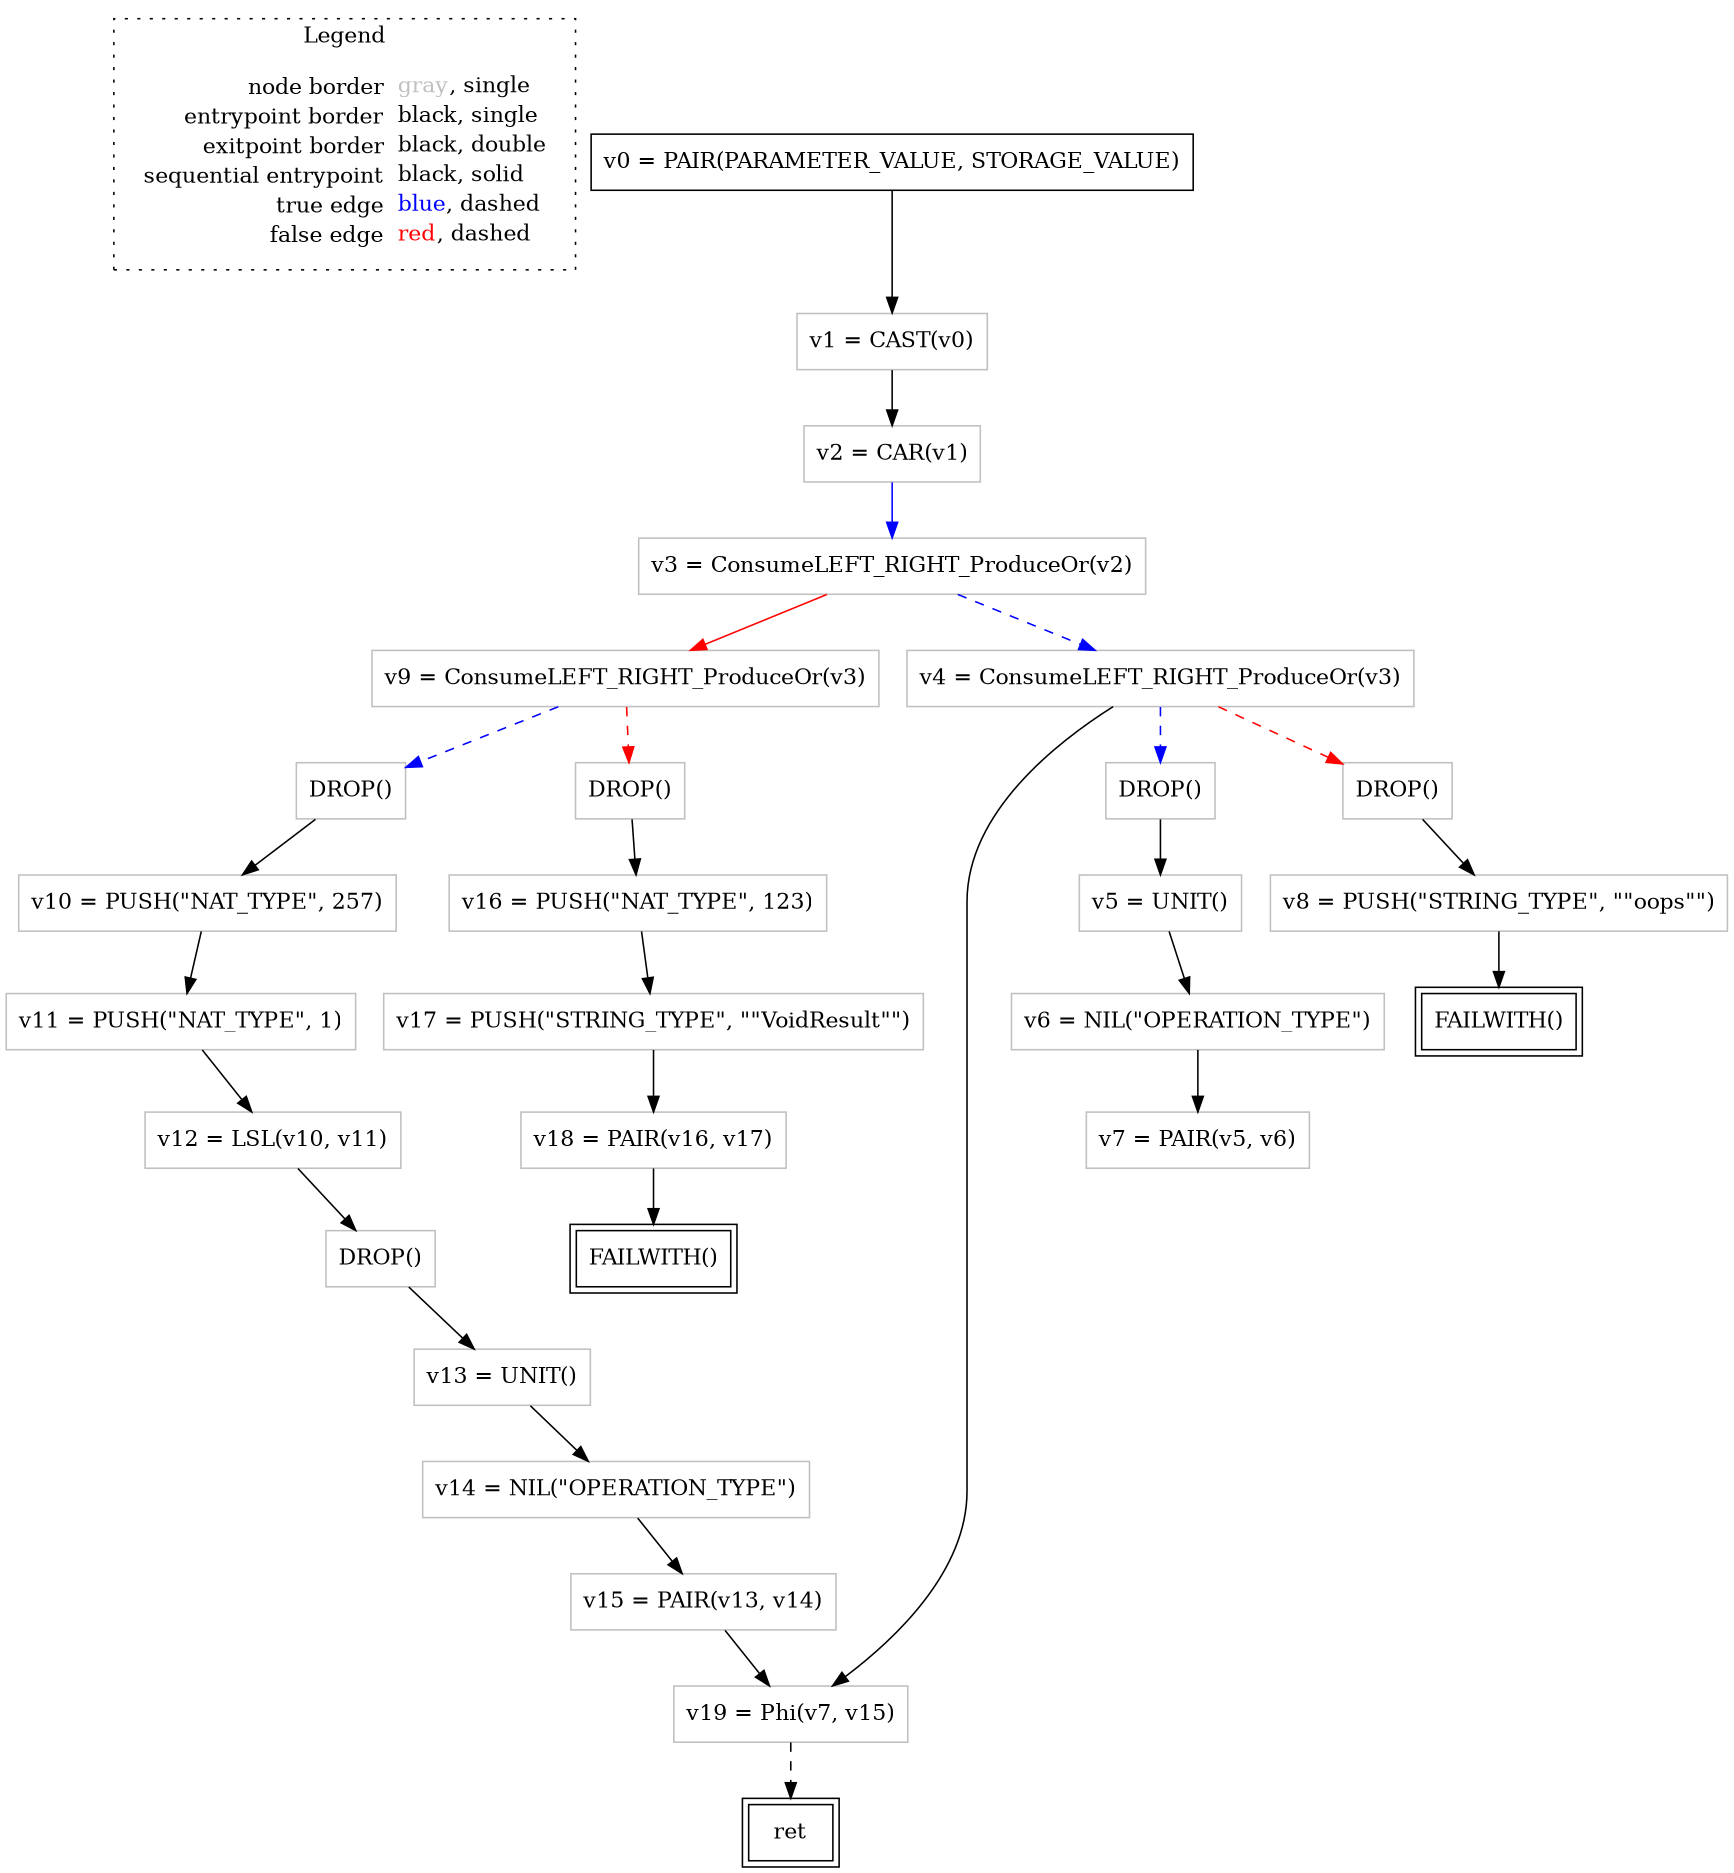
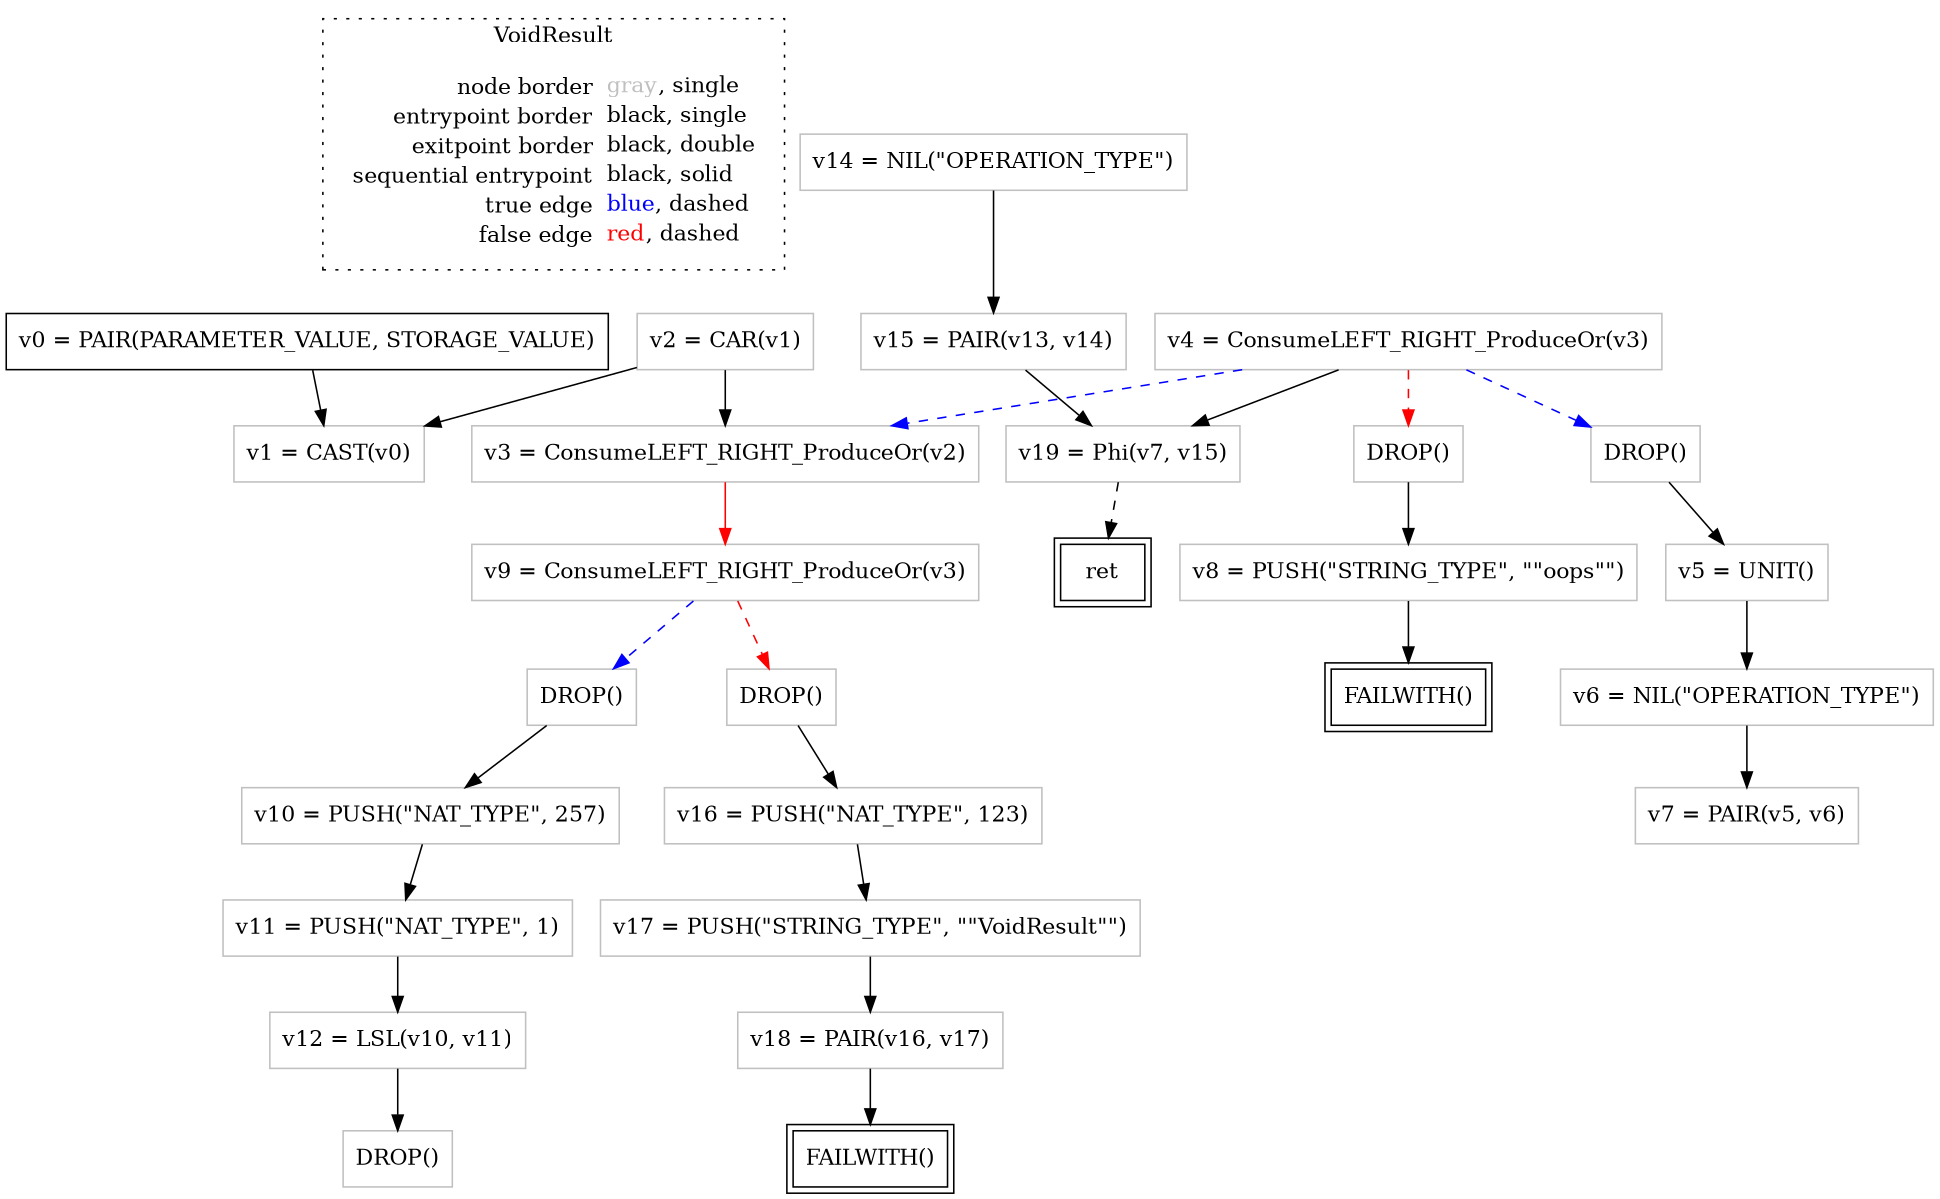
(345, 37) -> (554, 37)
(892, 390) -> (538, 395)
(892, 502) -> (725, 390)
(1019, 619) -> (1075, 396)
(502, 1377) -> none
